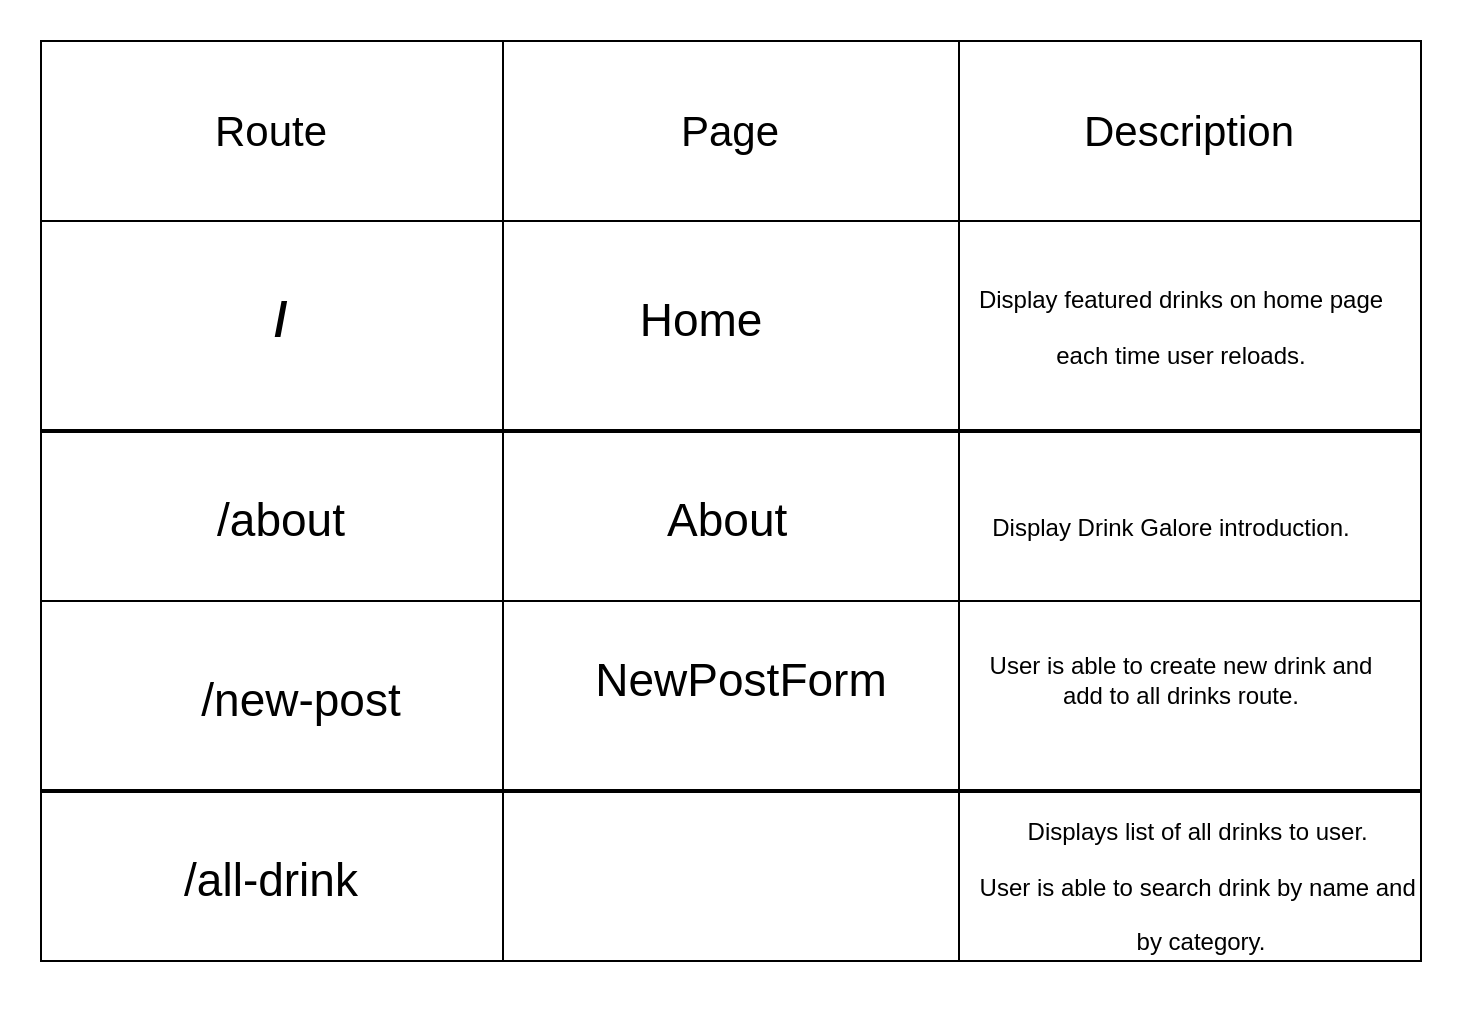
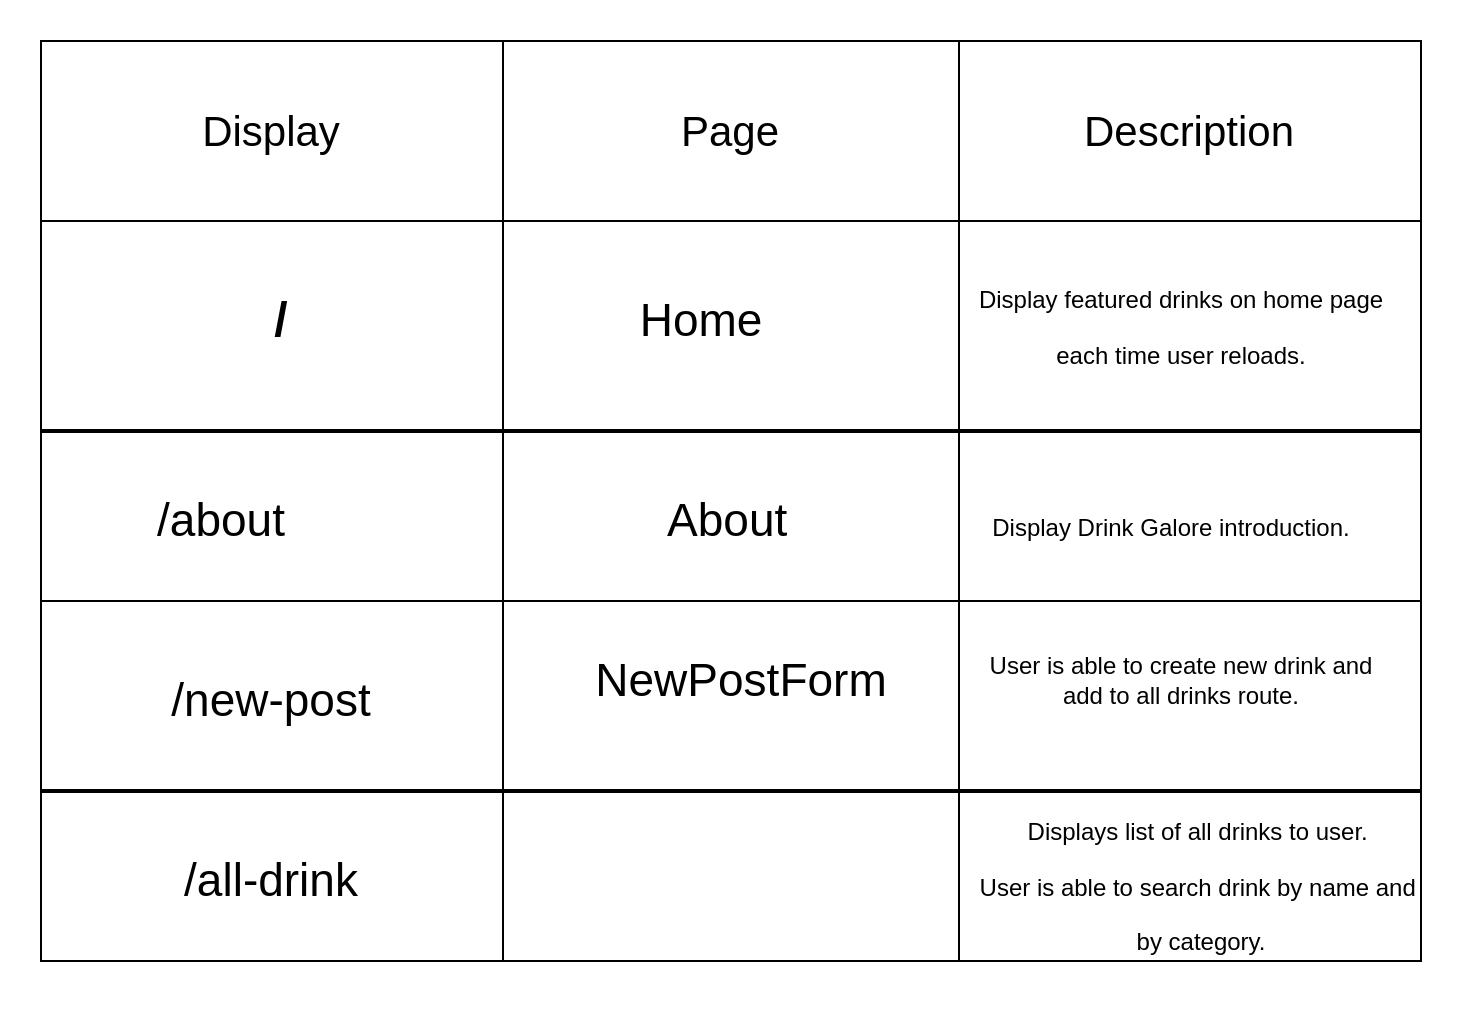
(272, 131) -> (272, 131)
(281, 521) -> (221, 521)
(301, 701) -> (271, 701)
